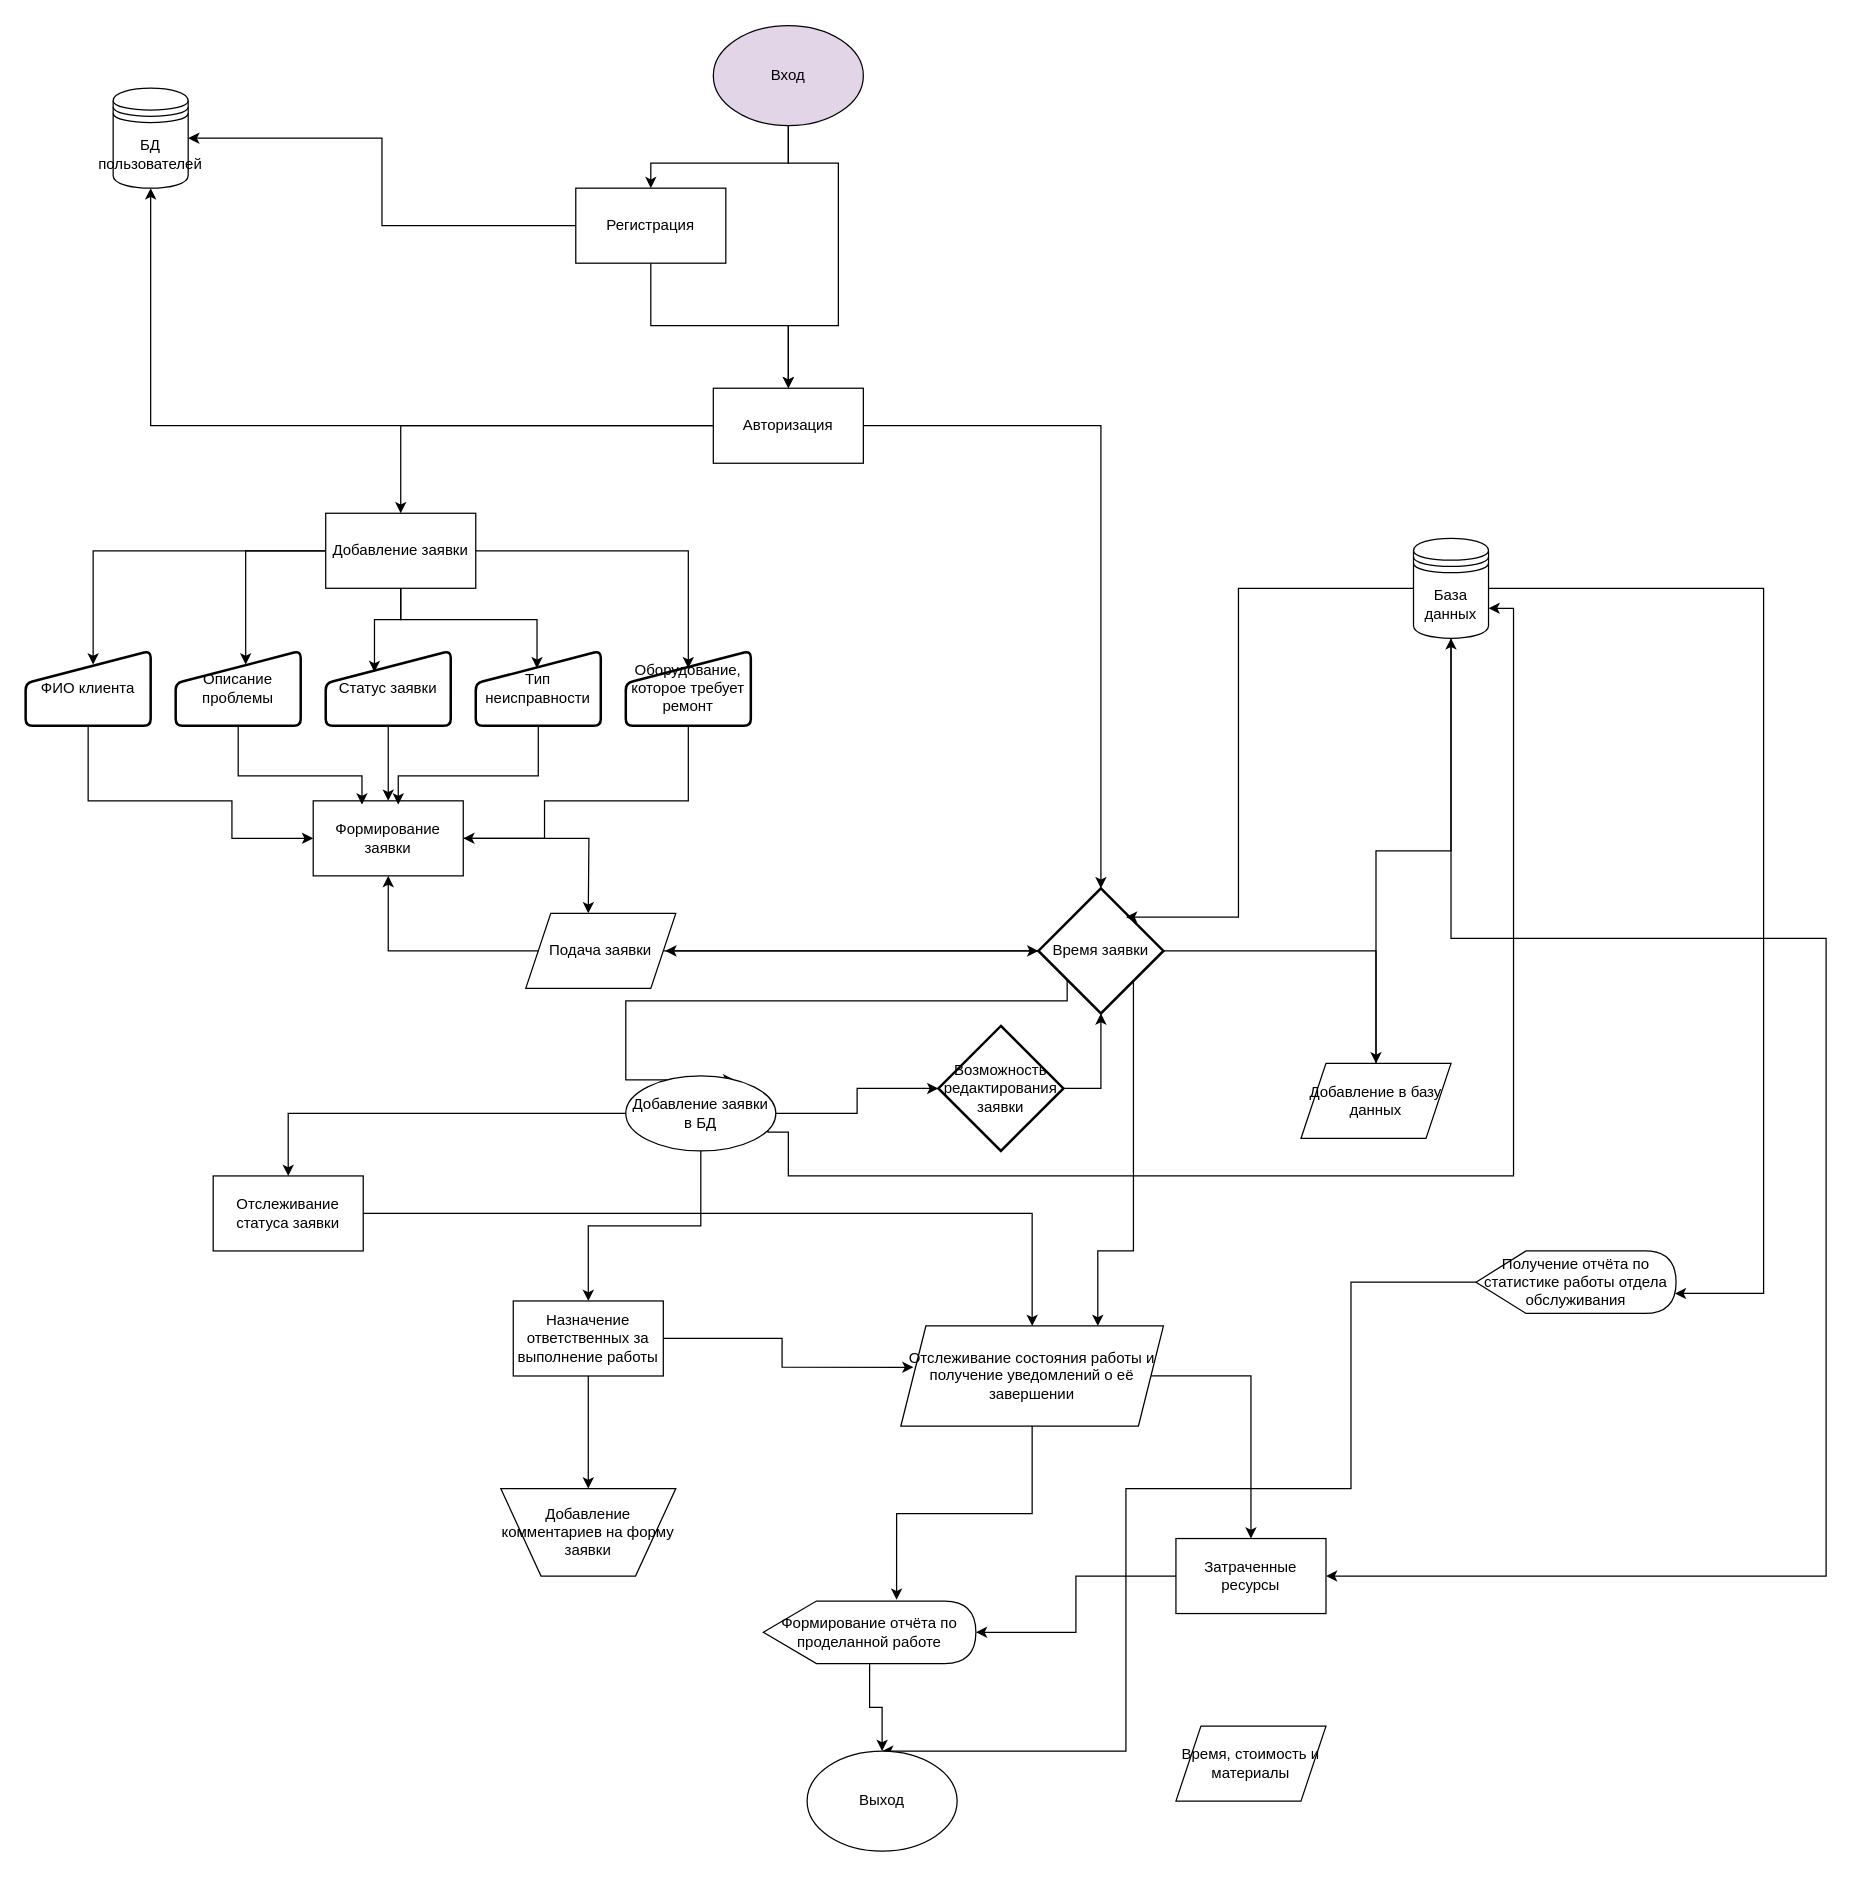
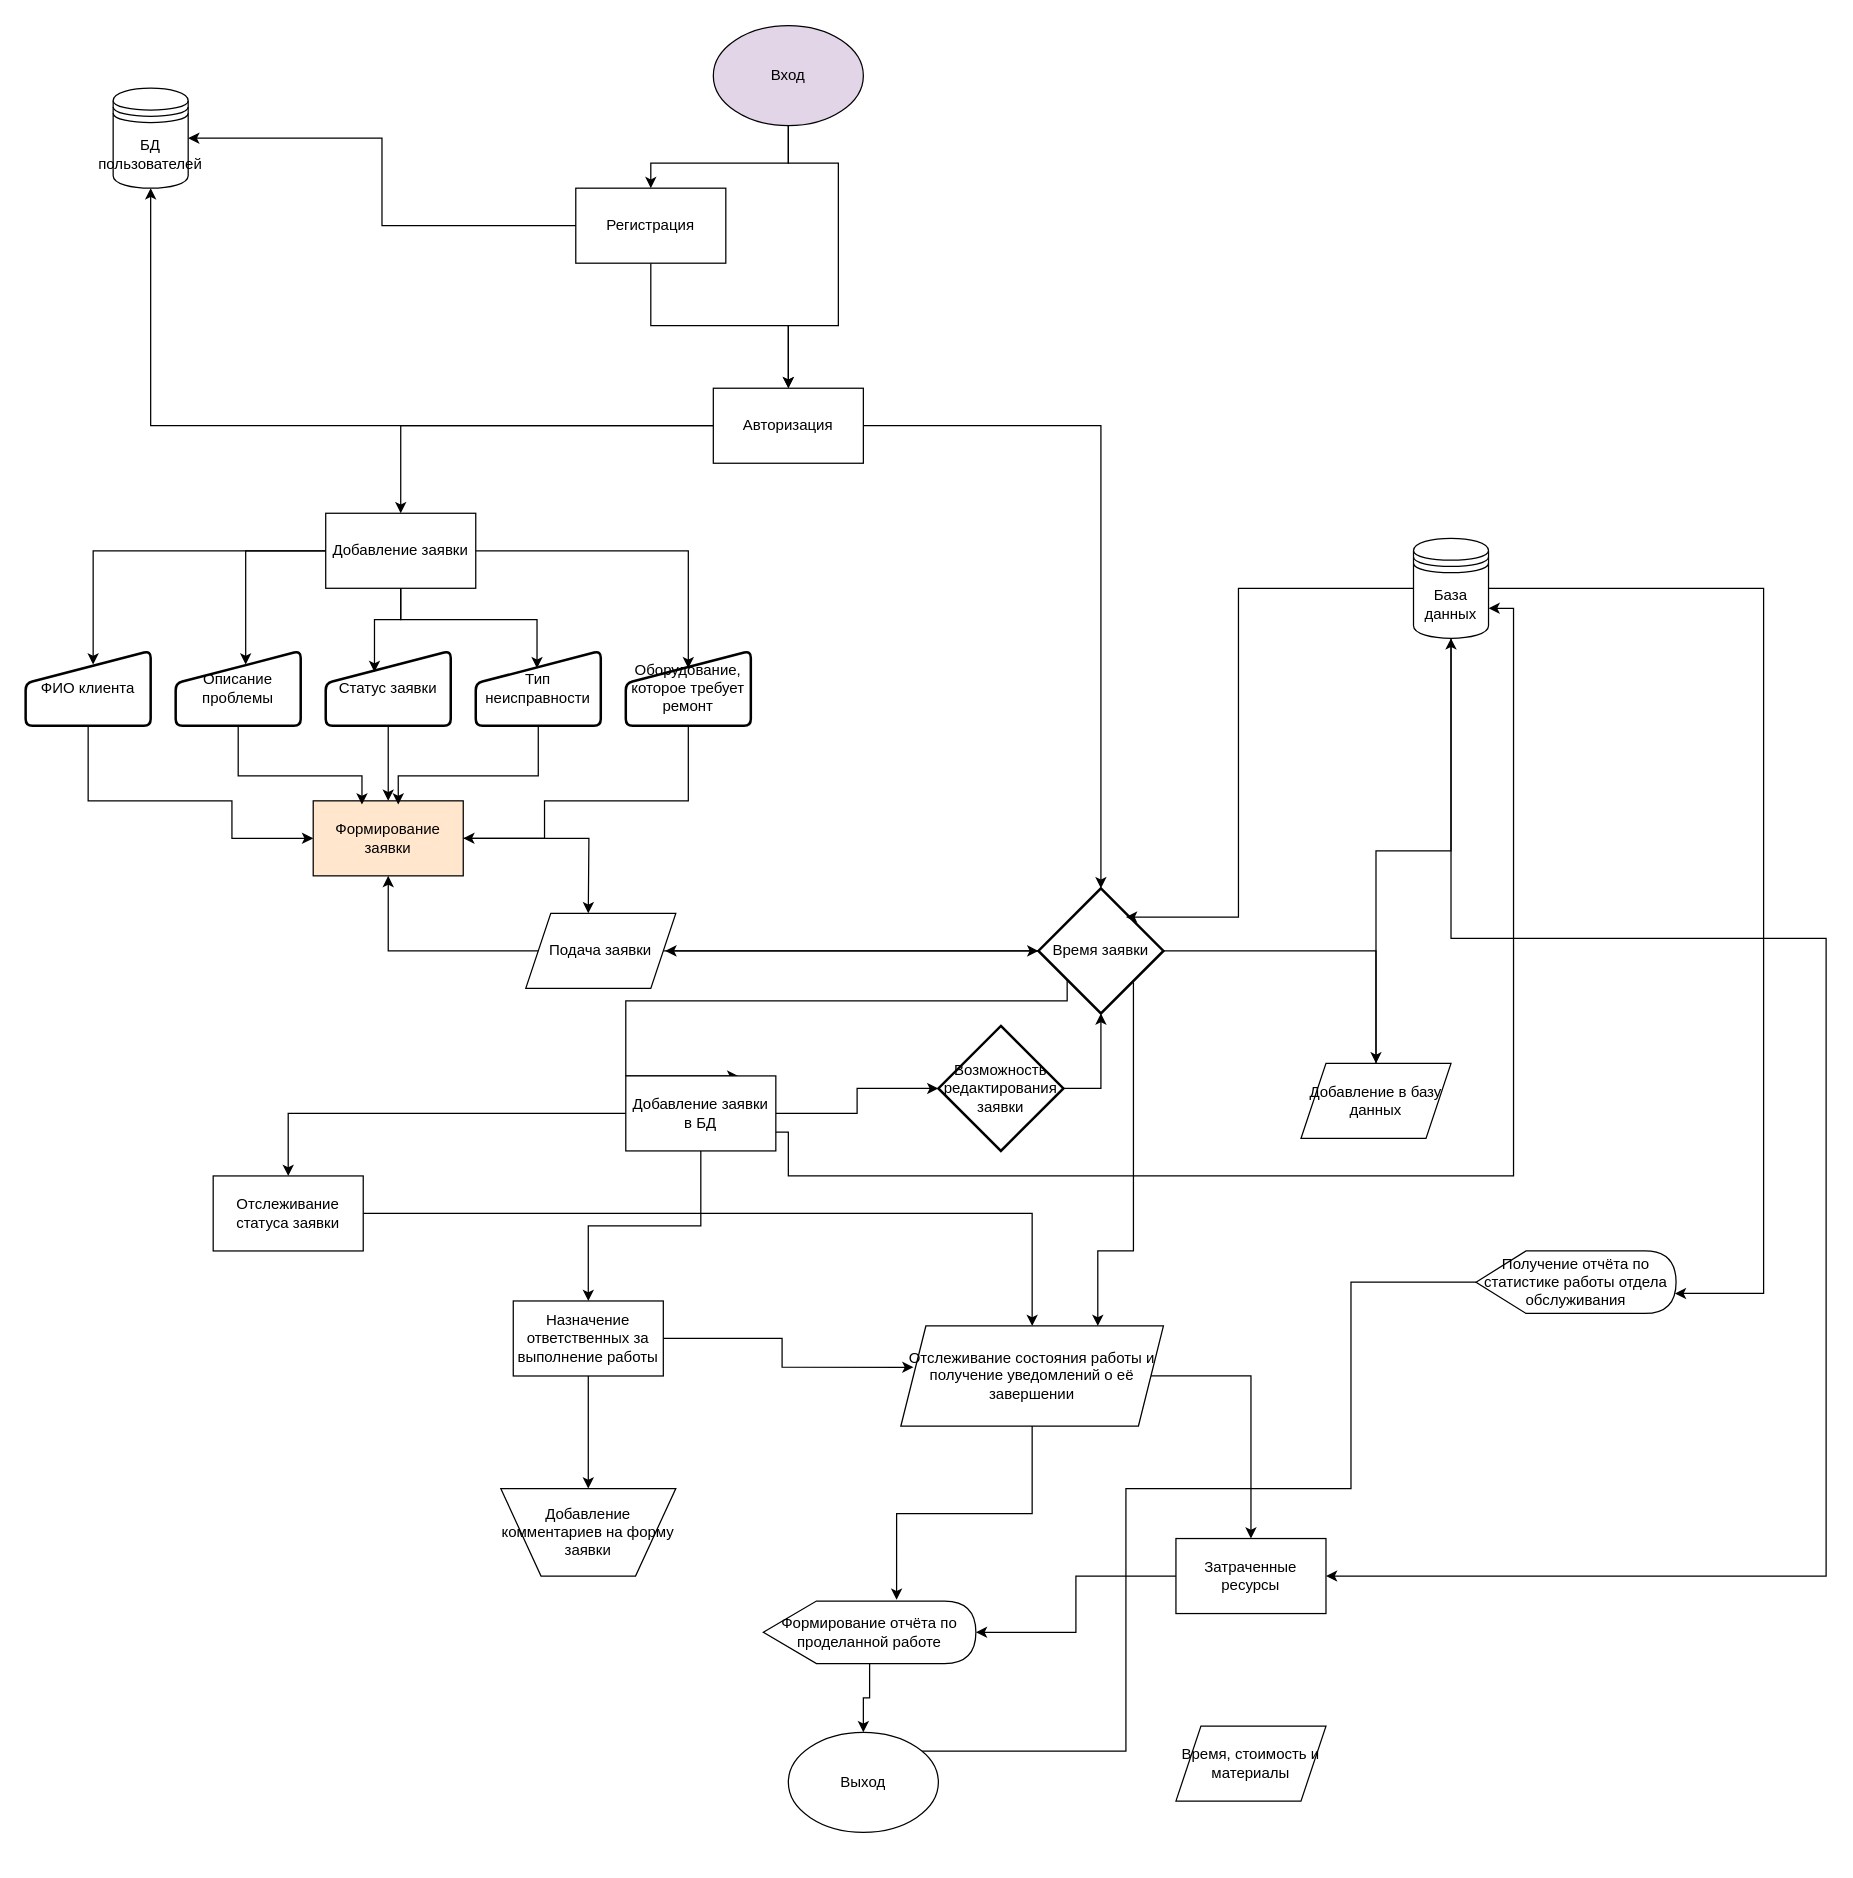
(388, 838) -> (388, 838)
(701, 1113) -> (701, 1113)
(882, 1801) -> (863, 1782)
